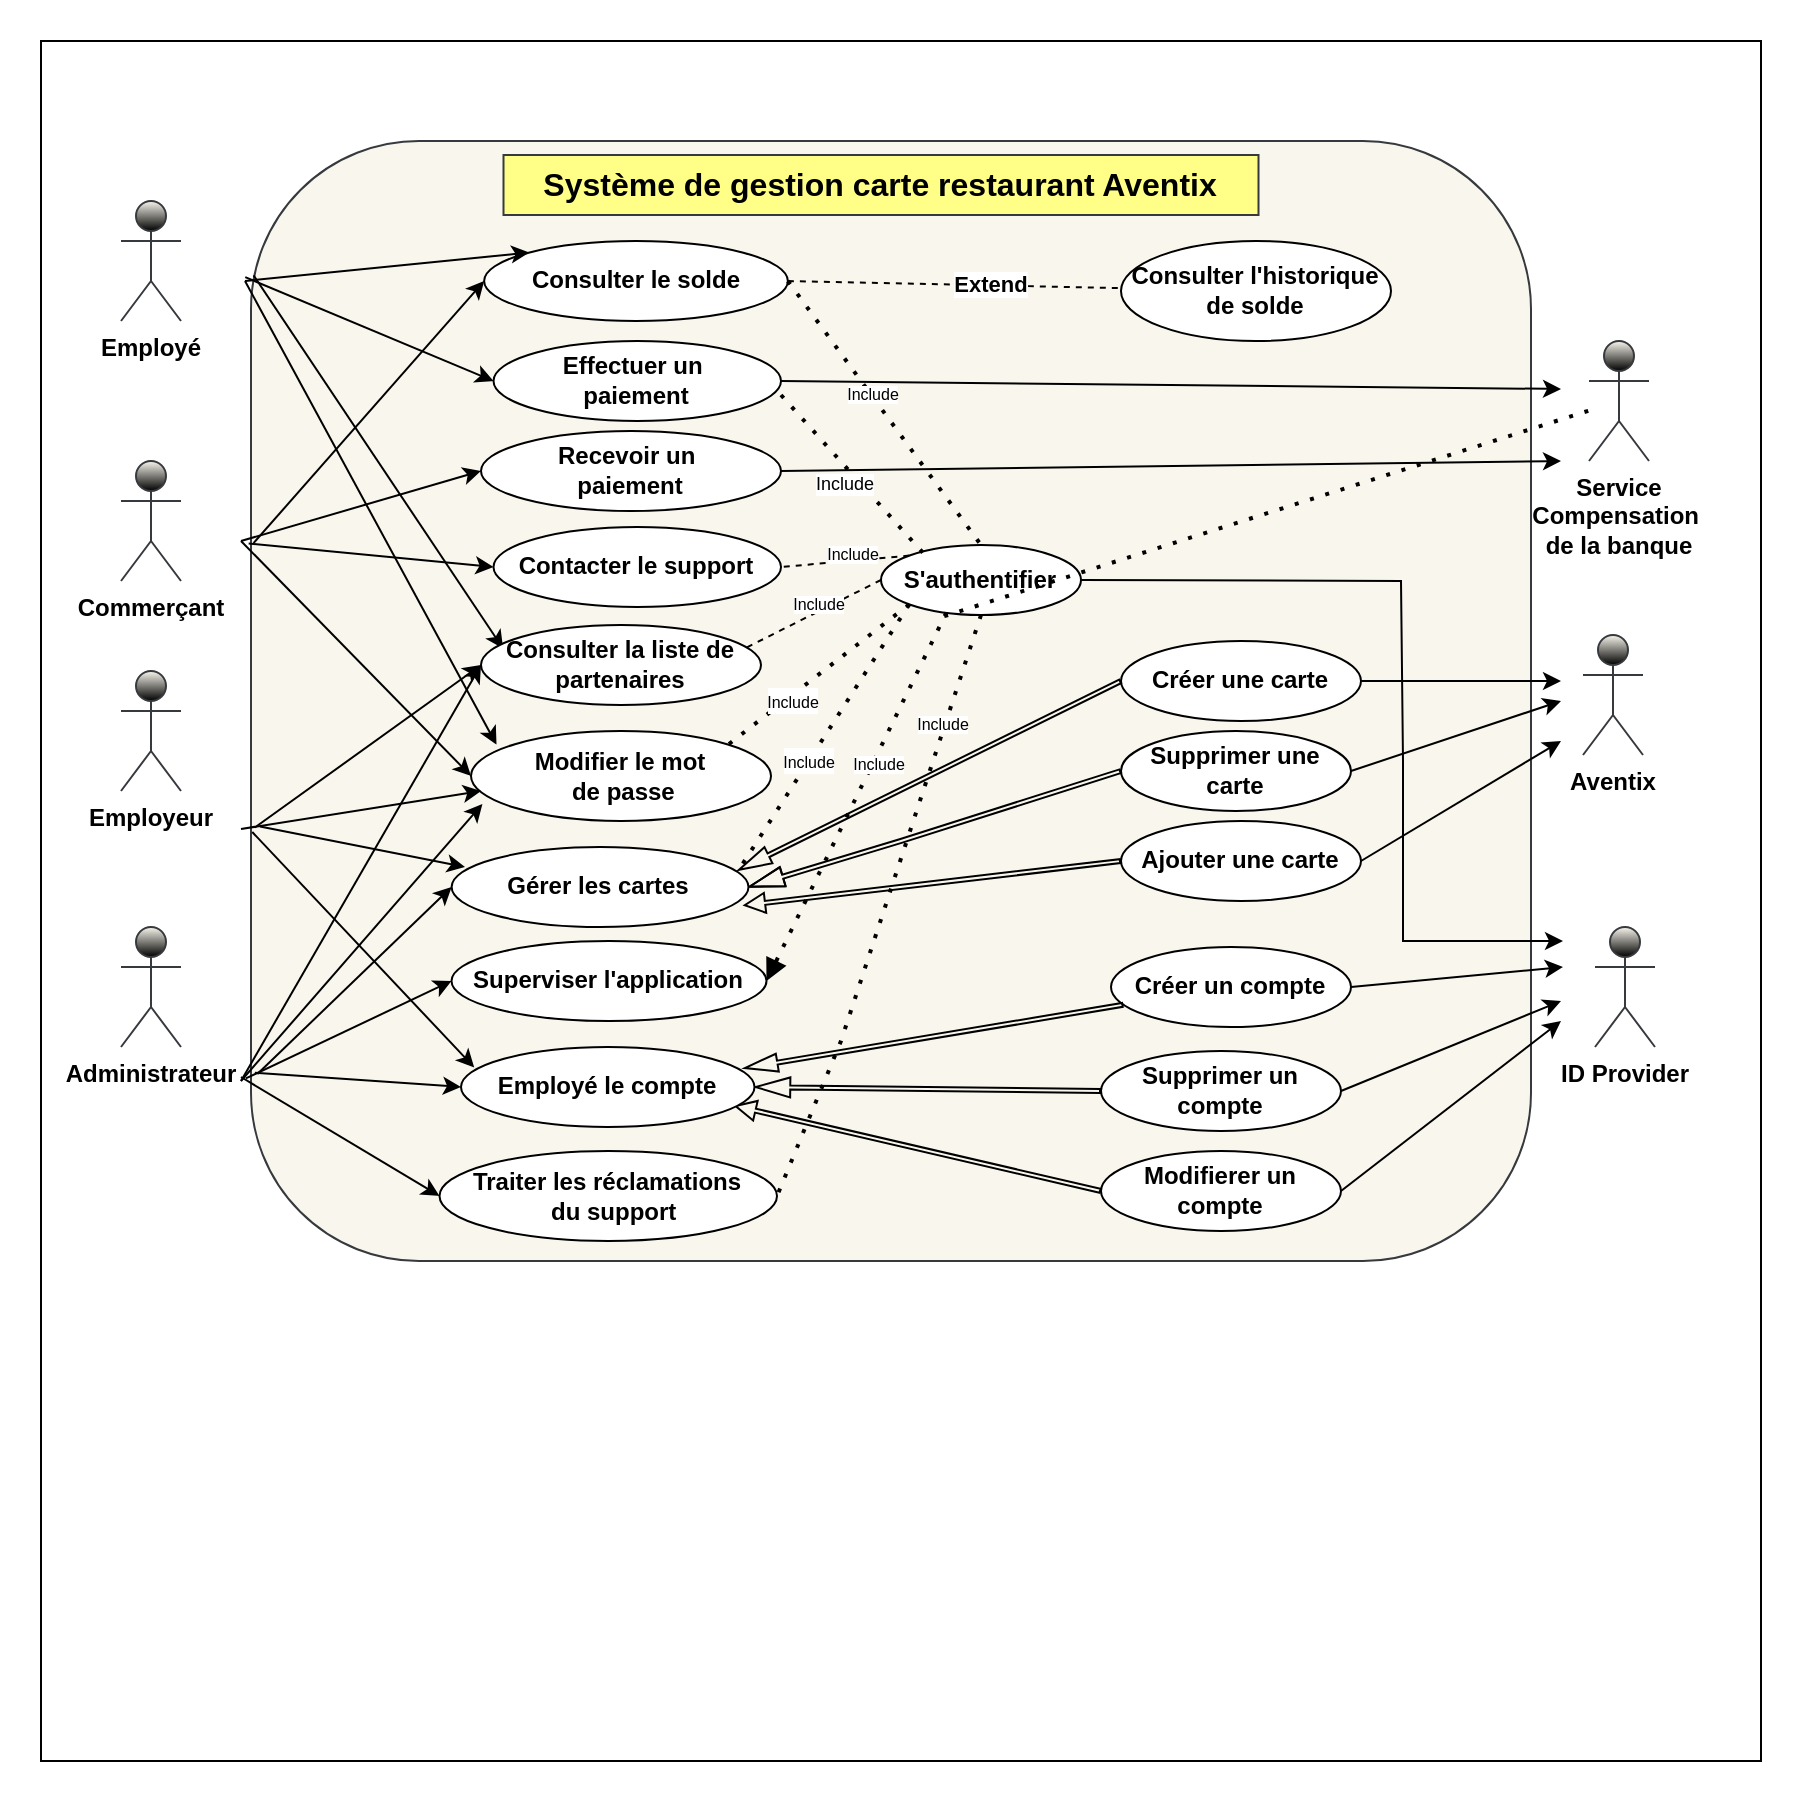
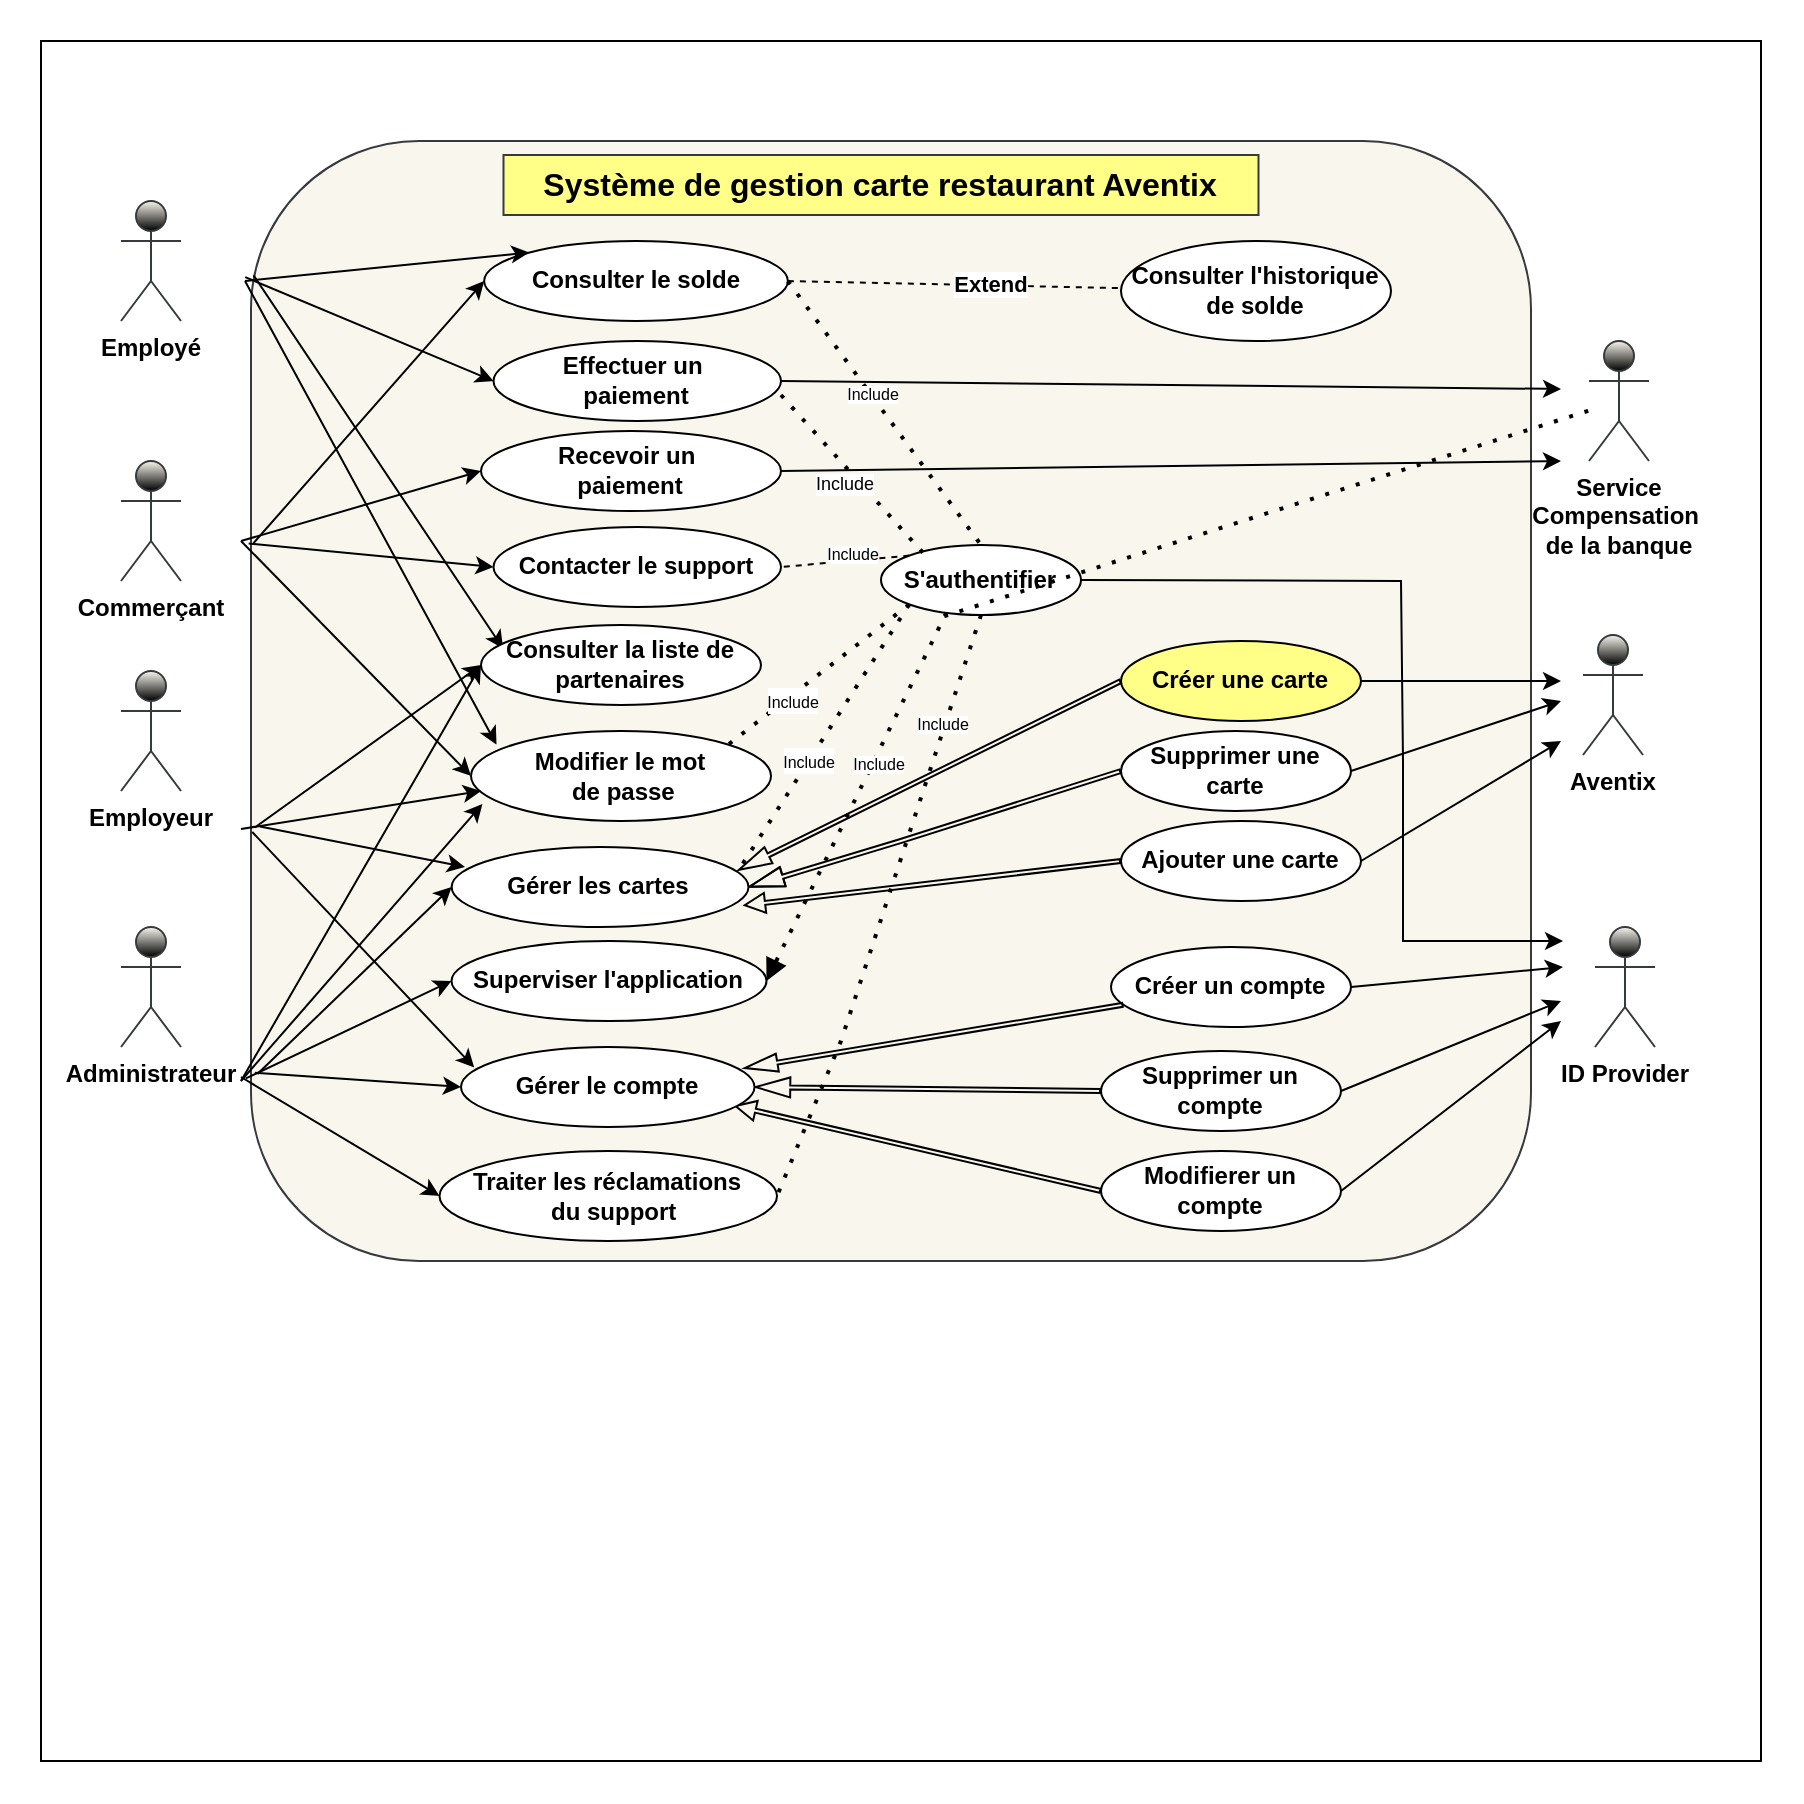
(814, 614) -> none
(1241, 681) -> (1241, 681)
(608, 1087) -> (608, 1087)
